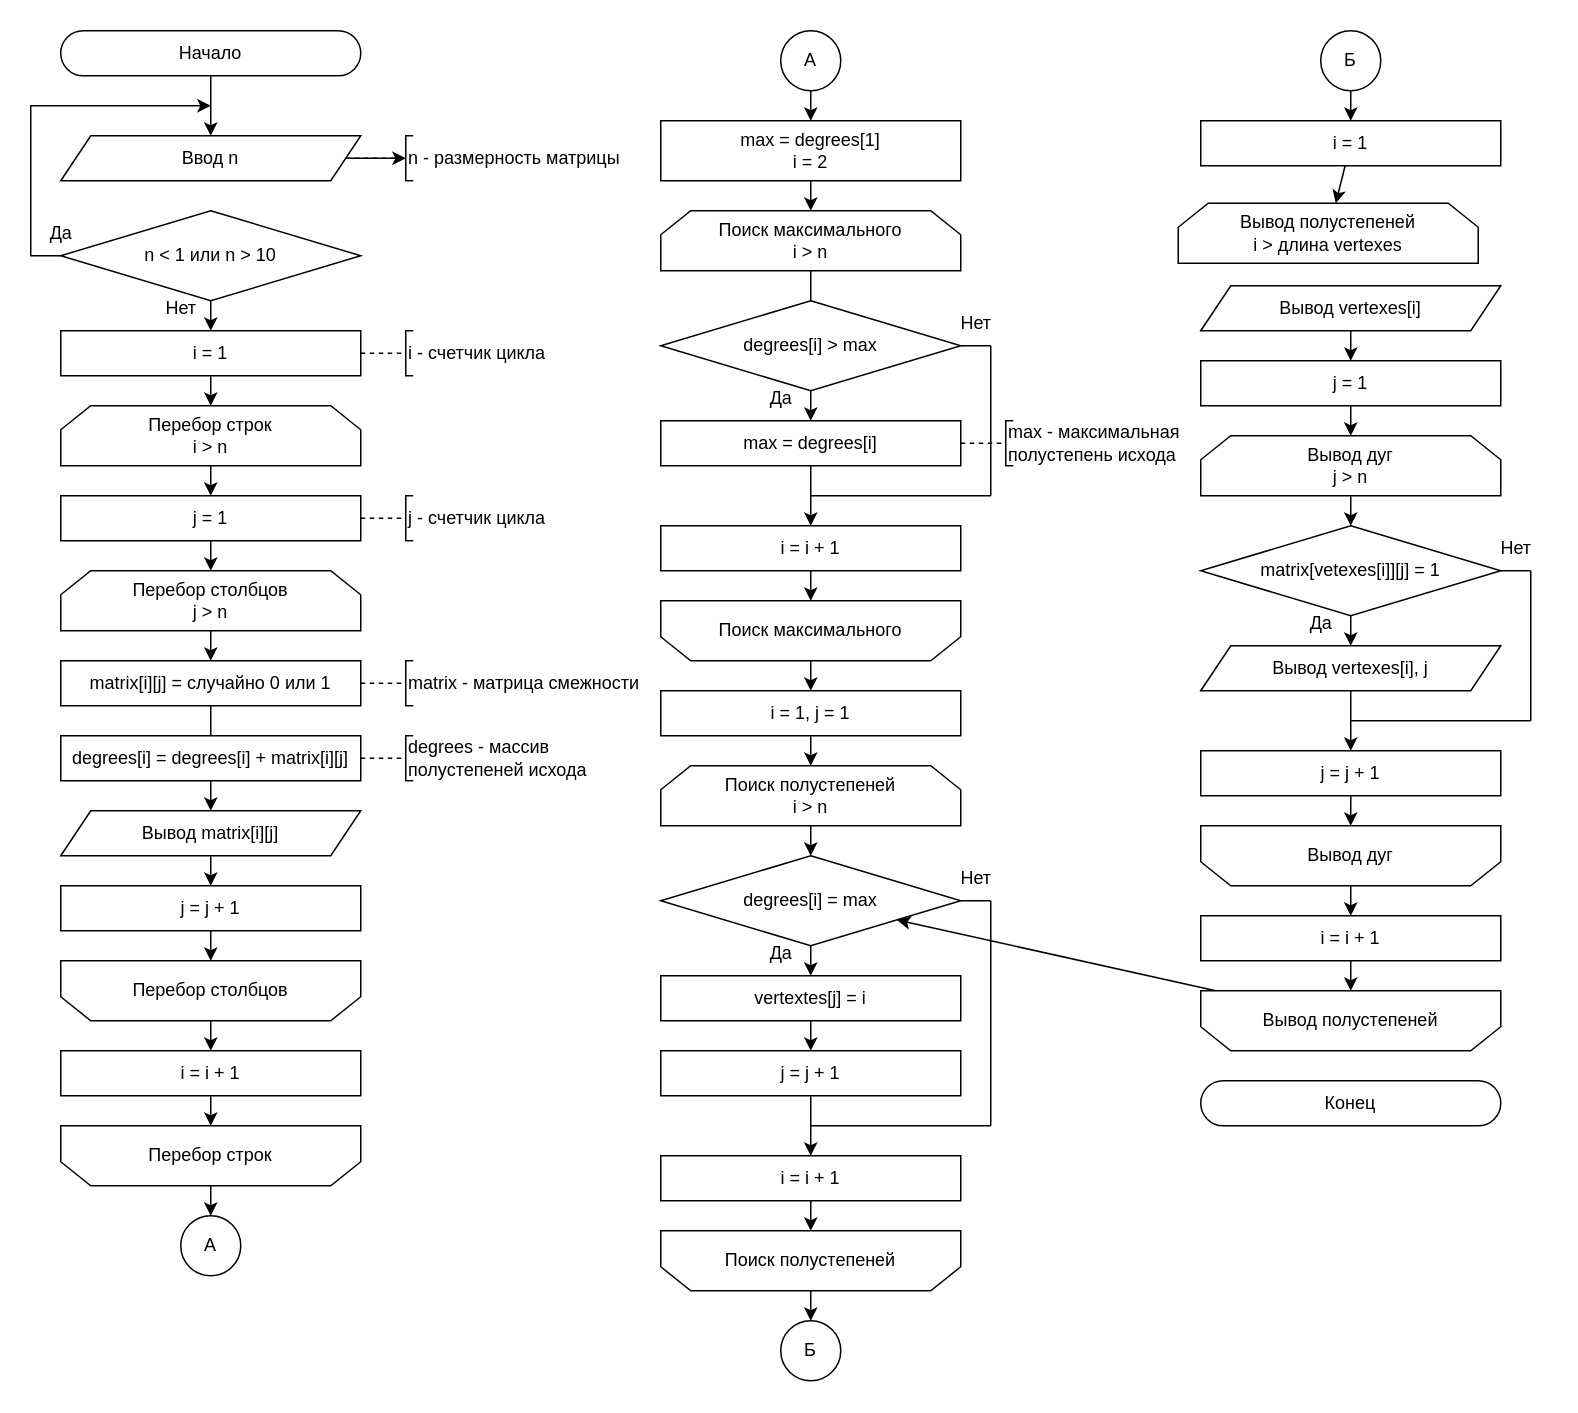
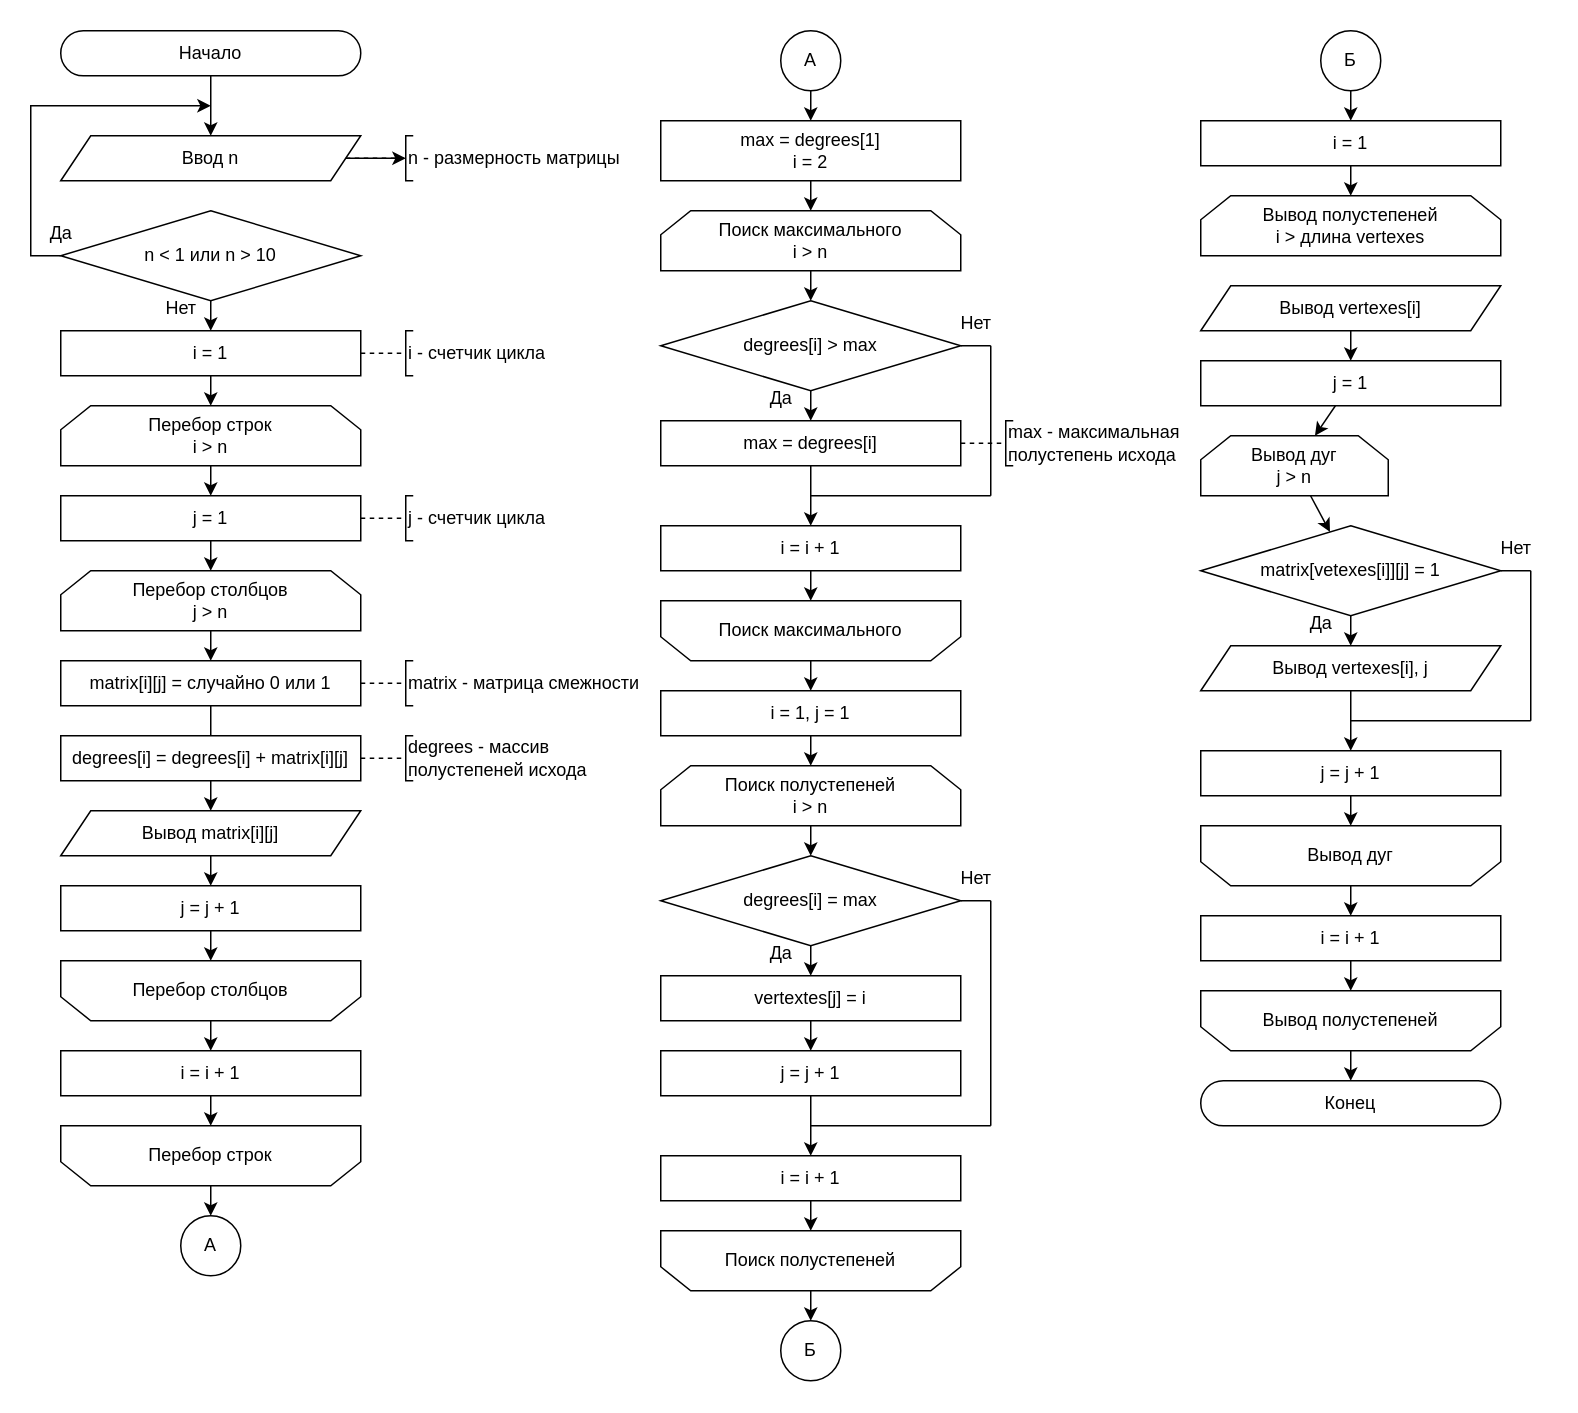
(1328, 233) -> (1351, 226)
(811, 293) -> (811, 289)
(1351, 466) -> (1295, 466)
(1061, 956) -> (1351, 1061)
